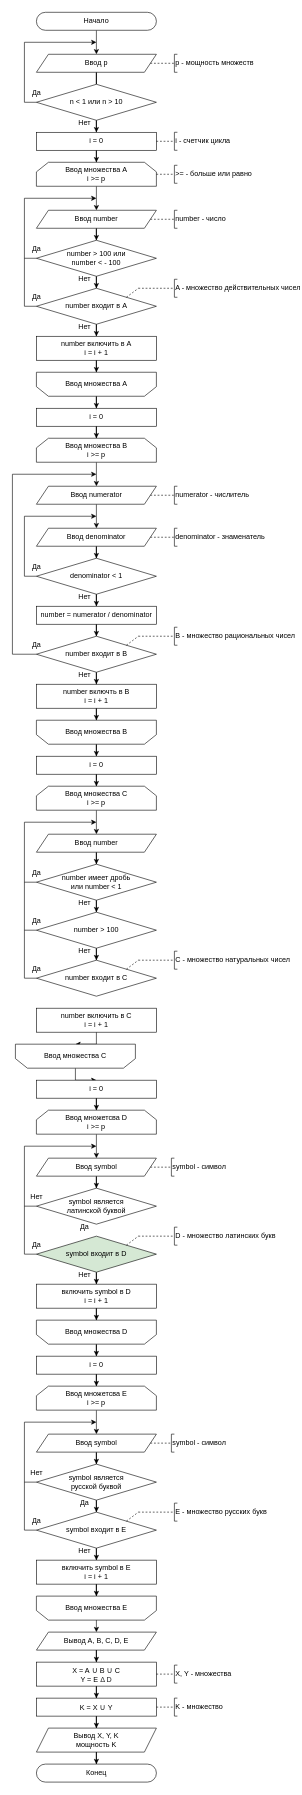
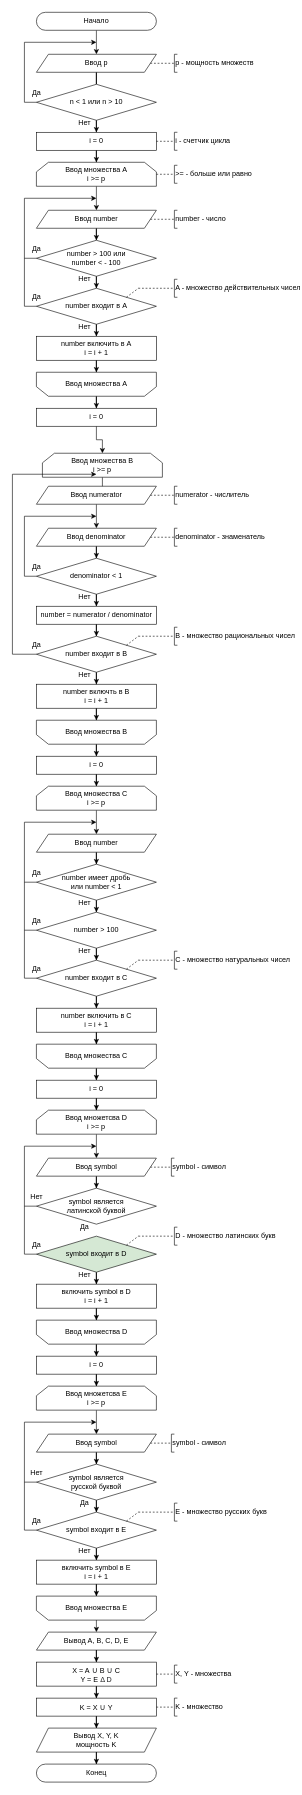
(96, 450) -> (102, 465)
none -> (96, 1004)
(75, 1056) -> (96, 1056)
